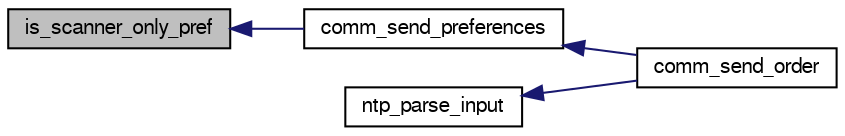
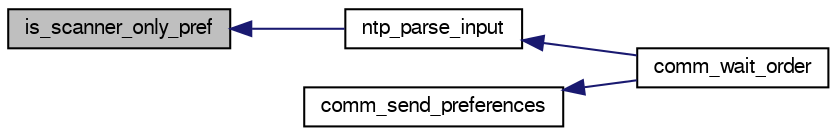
(278, 29) -> (298, 29)
(737, 68) -> (733, 68)
